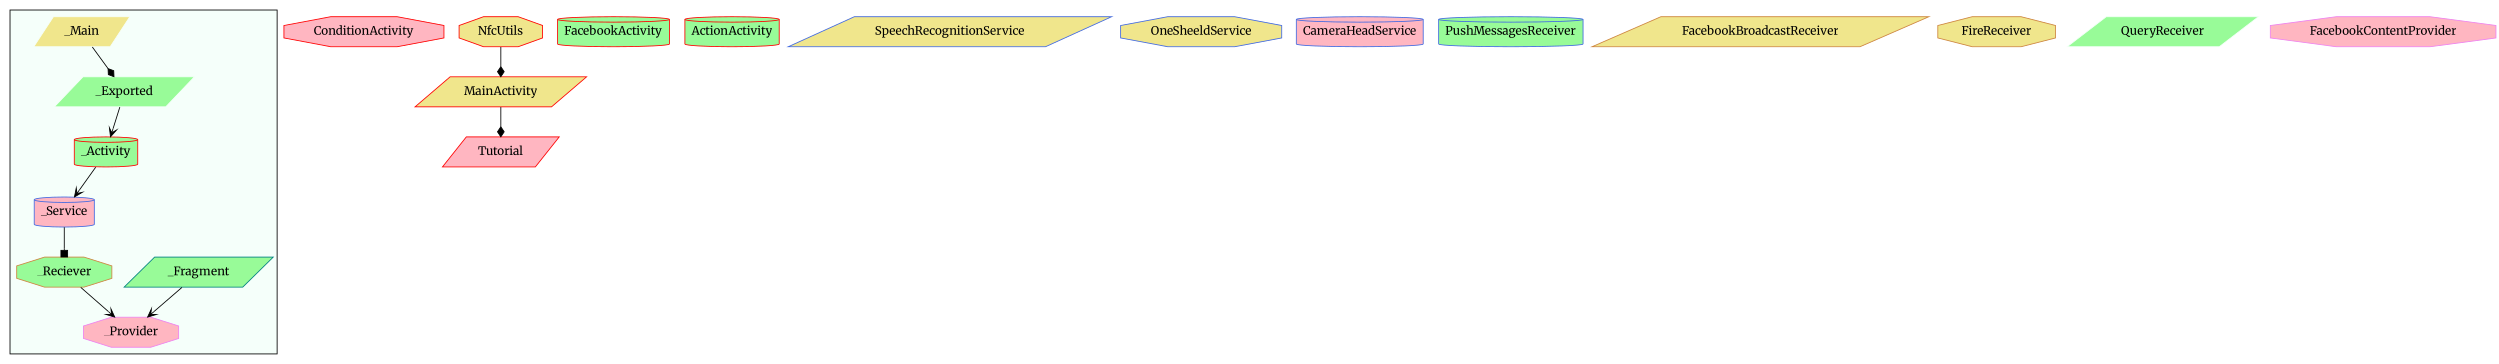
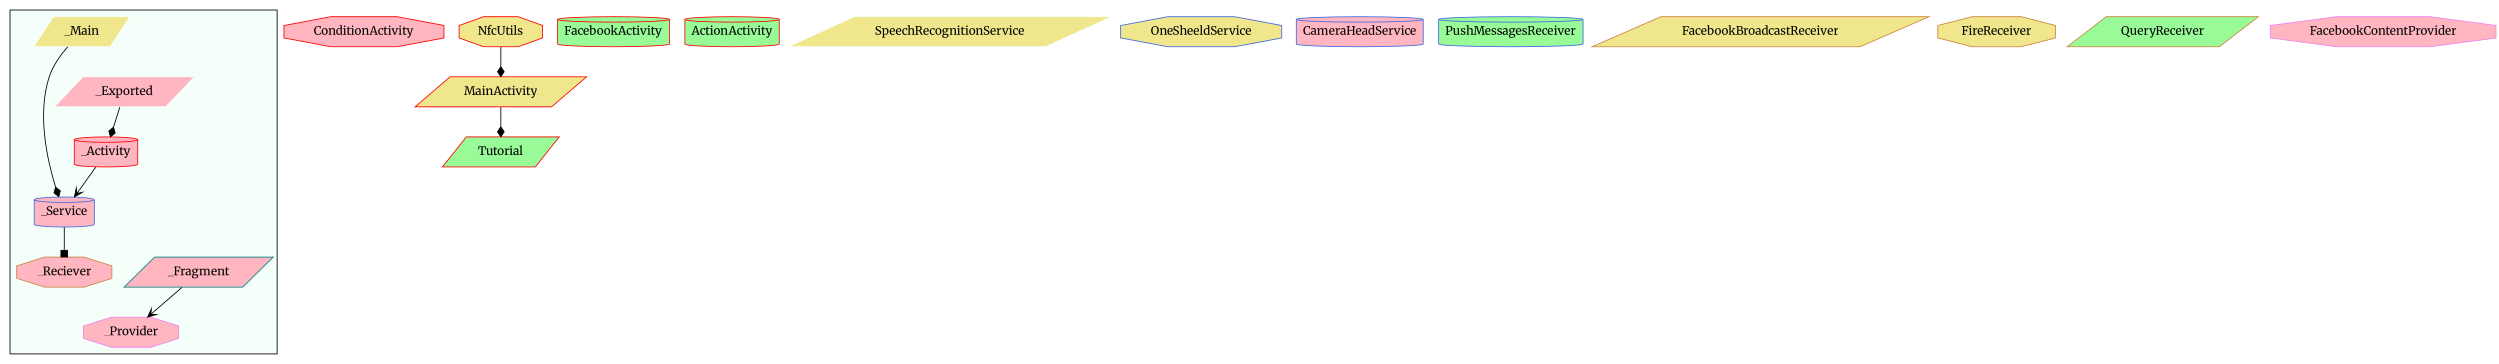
(950, 32) -> (950, 32)
(2163, 32) -> (2163, 32)
(100, 58) -> (44, 115)
(124, 92) -> (124, 92)
(116, 118) -> (116, 118)
(106, 152) -> (106, 152)
(501, 152) -> (501, 152)
(64, 272) -> (64, 272)
(199, 272) -> (199, 272)
(95, 299) -> none
